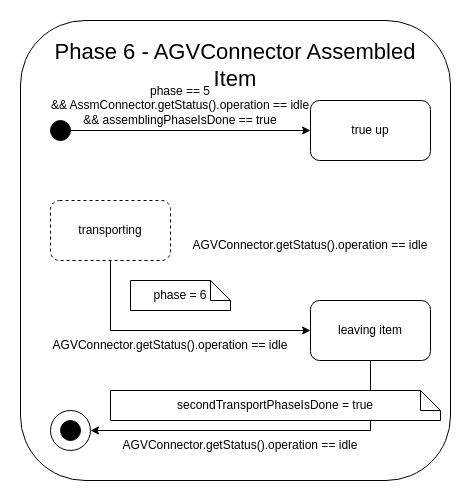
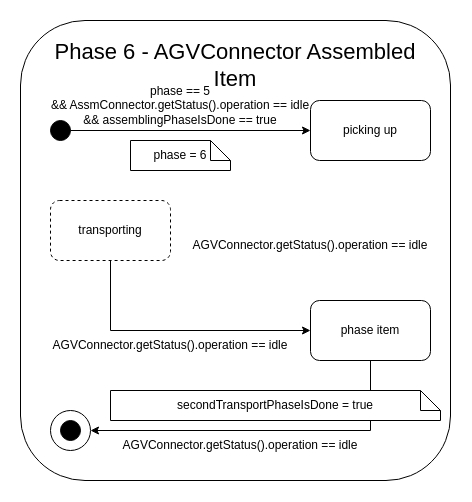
(371, 131) -> (371, 131)
(181, 296) -> (181, 156)
(371, 331) -> (371, 331)
